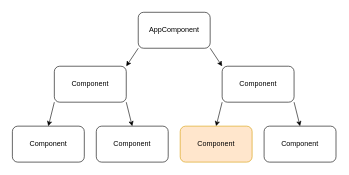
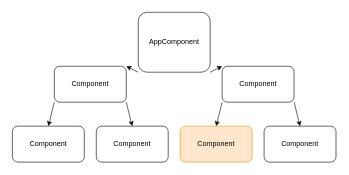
(174, 30) -> (174, 42)
